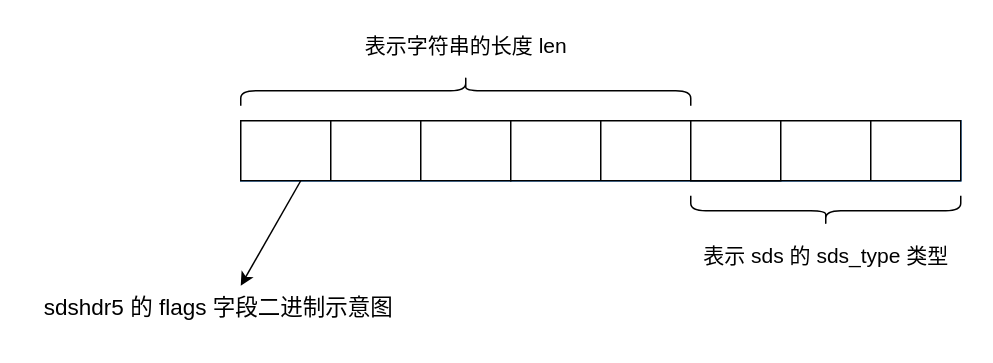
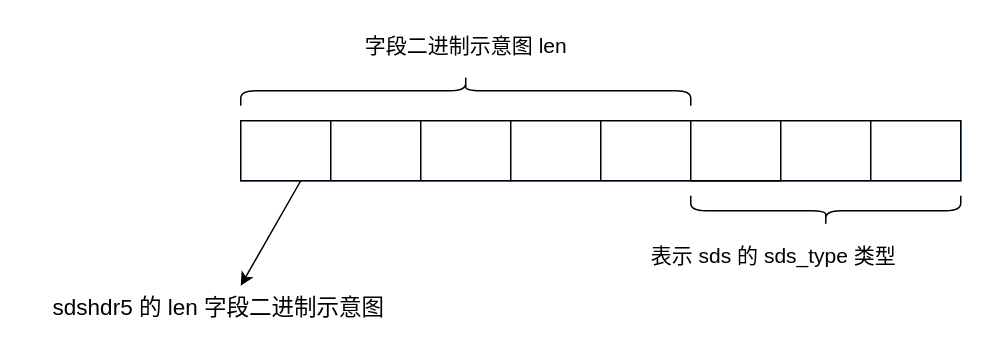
(467, 46) -> (467, 46)
(826, 256) -> (773, 256)
(219, 308) -> (219, 308)
